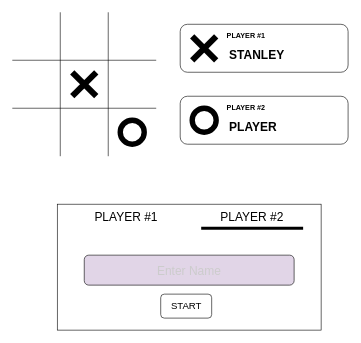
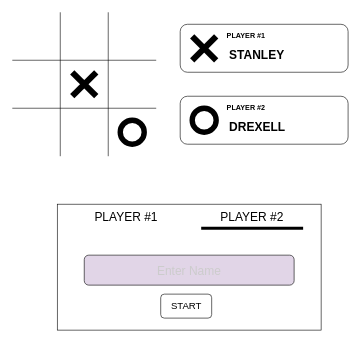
(250, 126) -> (253, 126)
